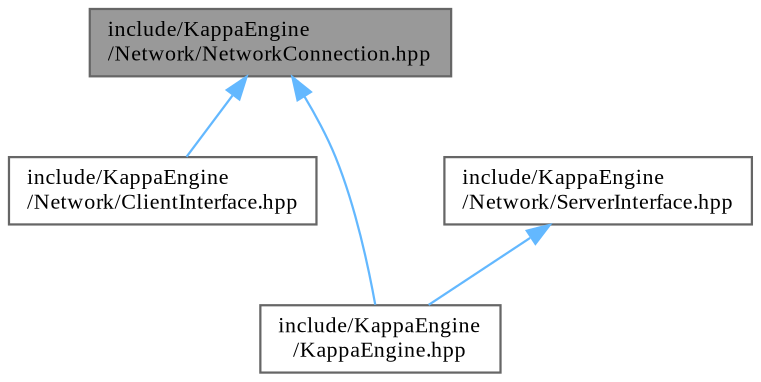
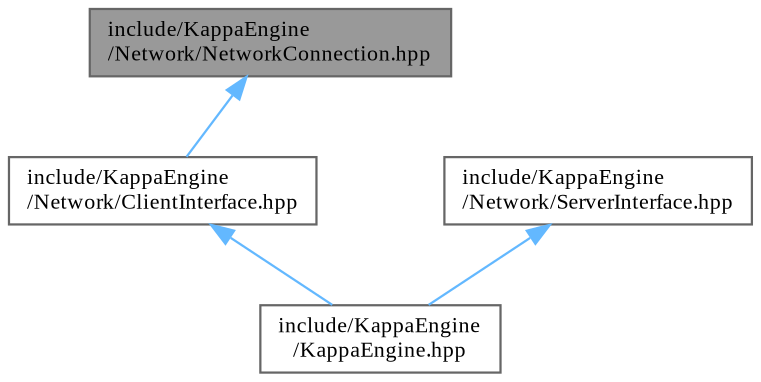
(350, 197) -> (281, 271)
